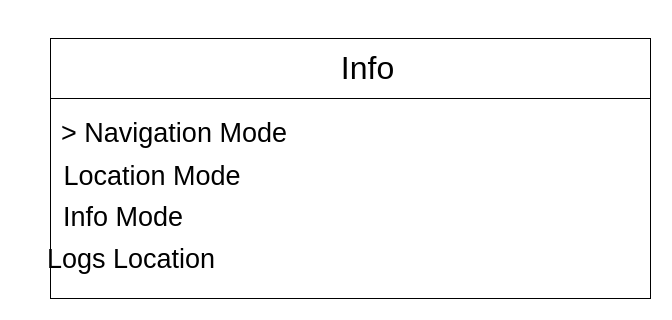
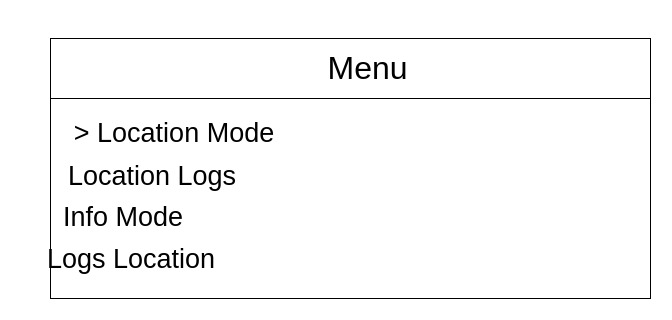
(368, 69) -> (368, 69)
(175, 134) -> (175, 134)
(153, 177) -> (153, 177)
